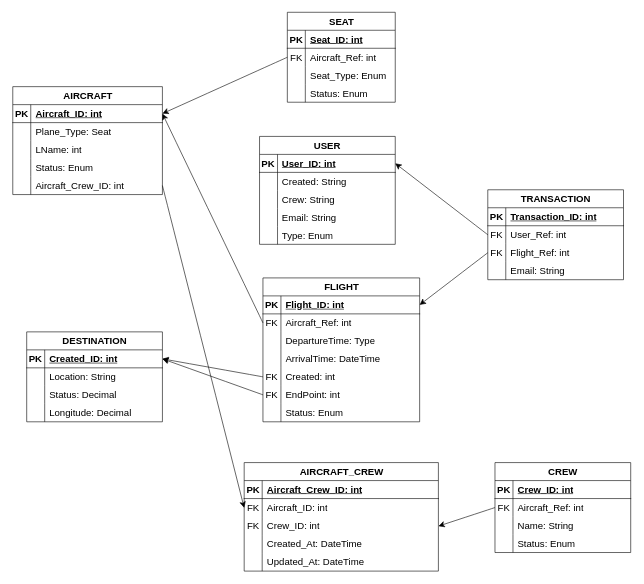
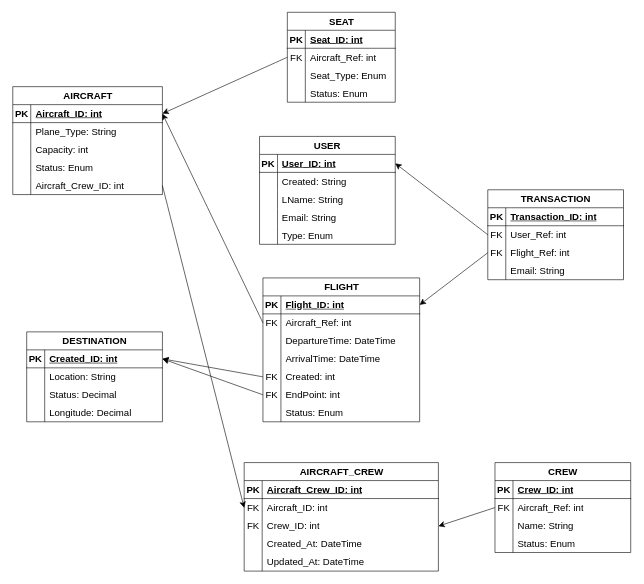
(75, 132) -> (79, 132)
(59, 150) -> (66, 150)
(311, 200) -> (314, 200)
(333, 341) -> (343, 341)
